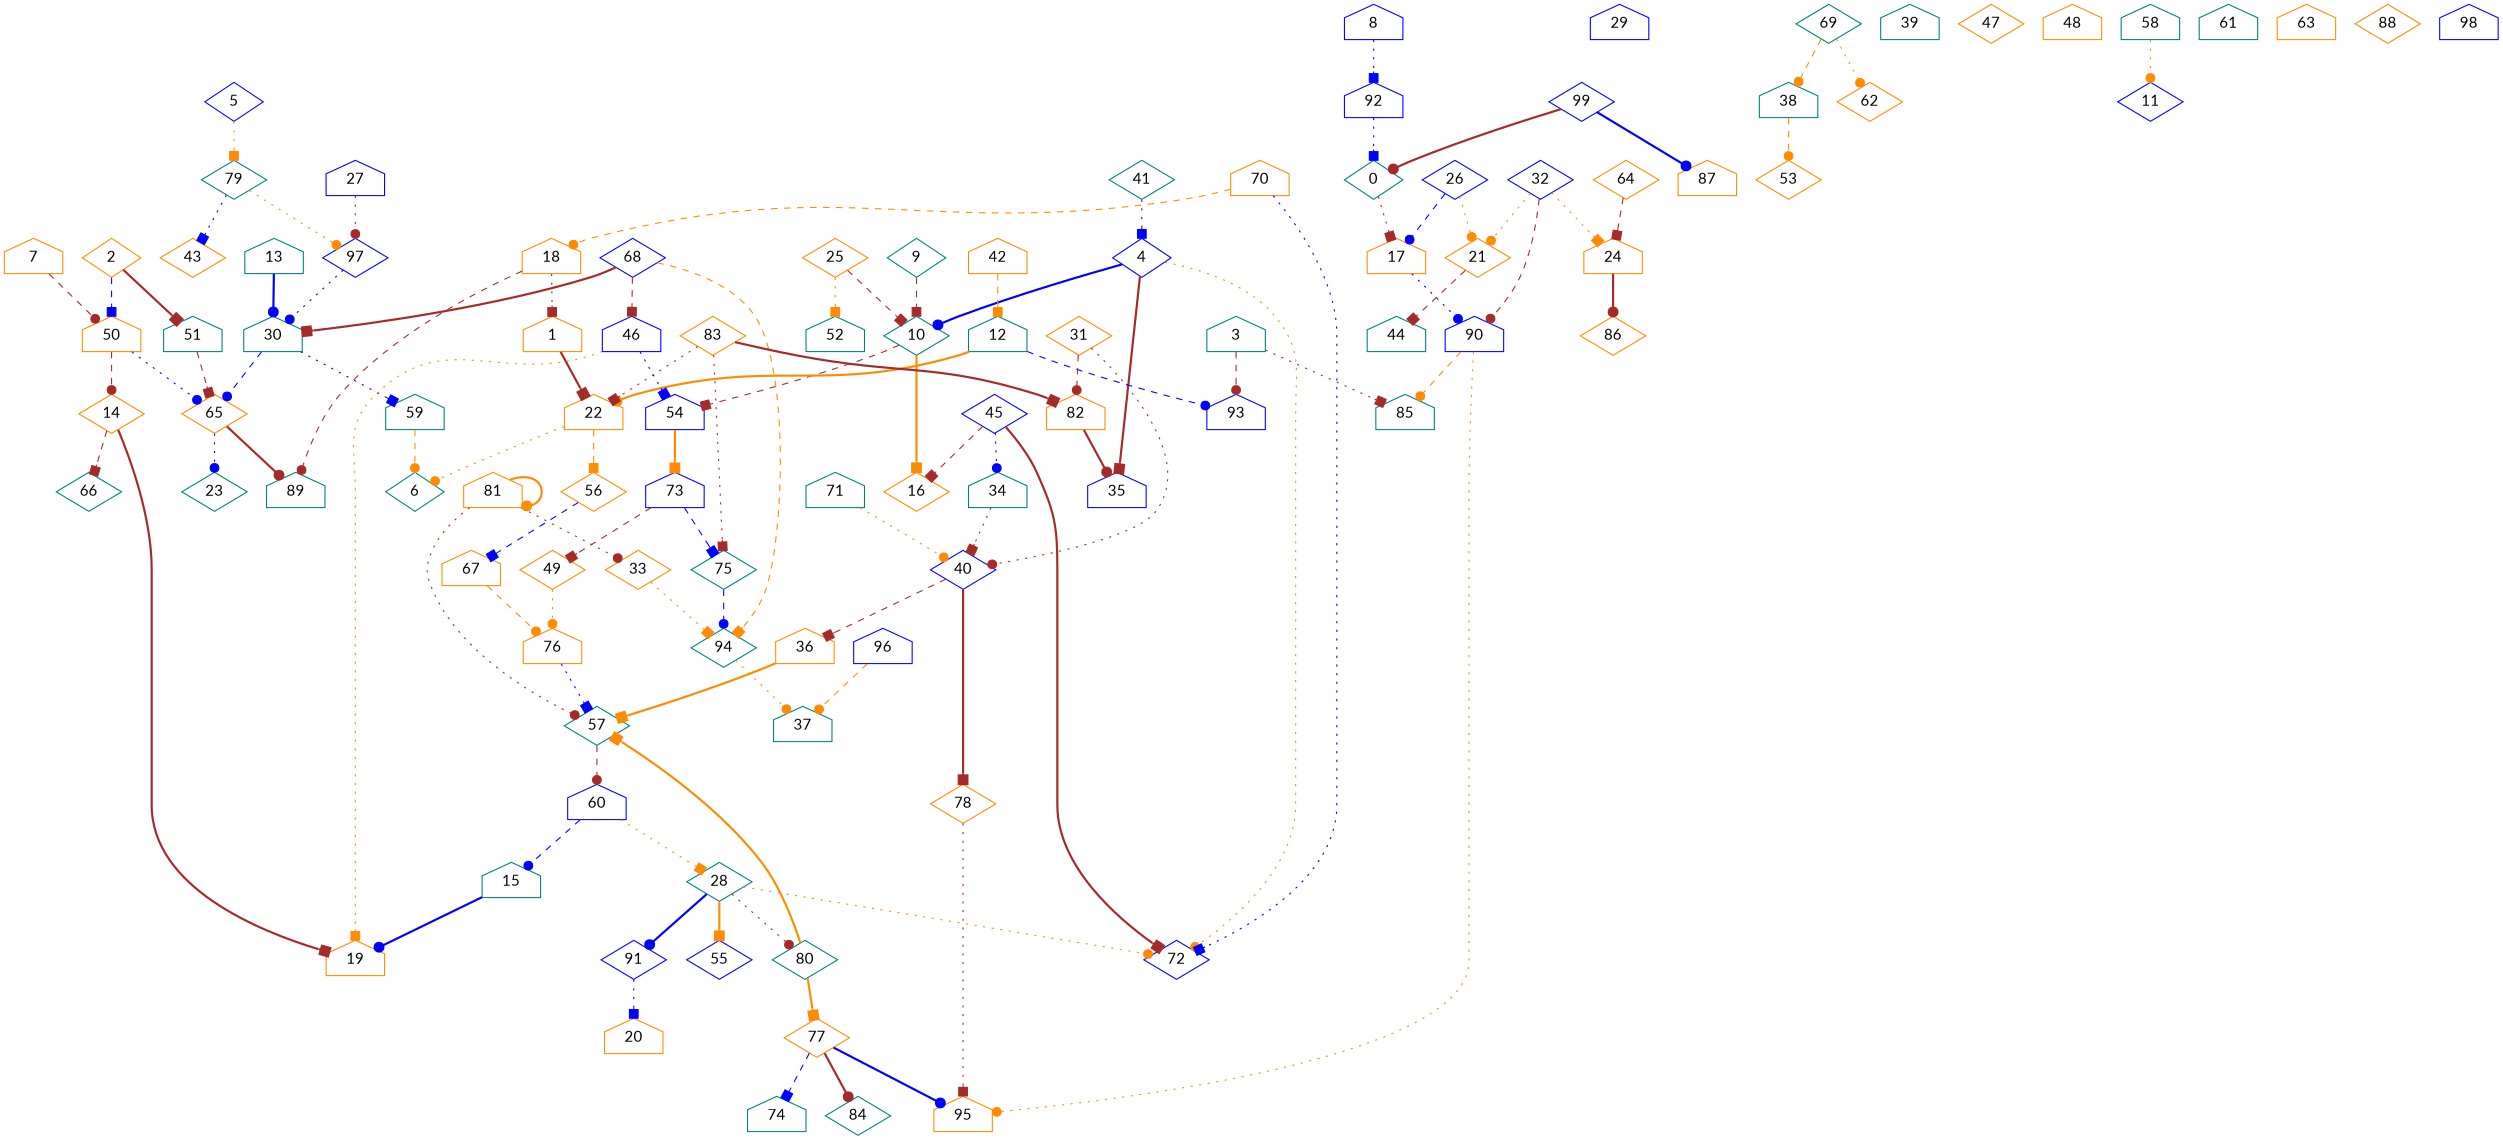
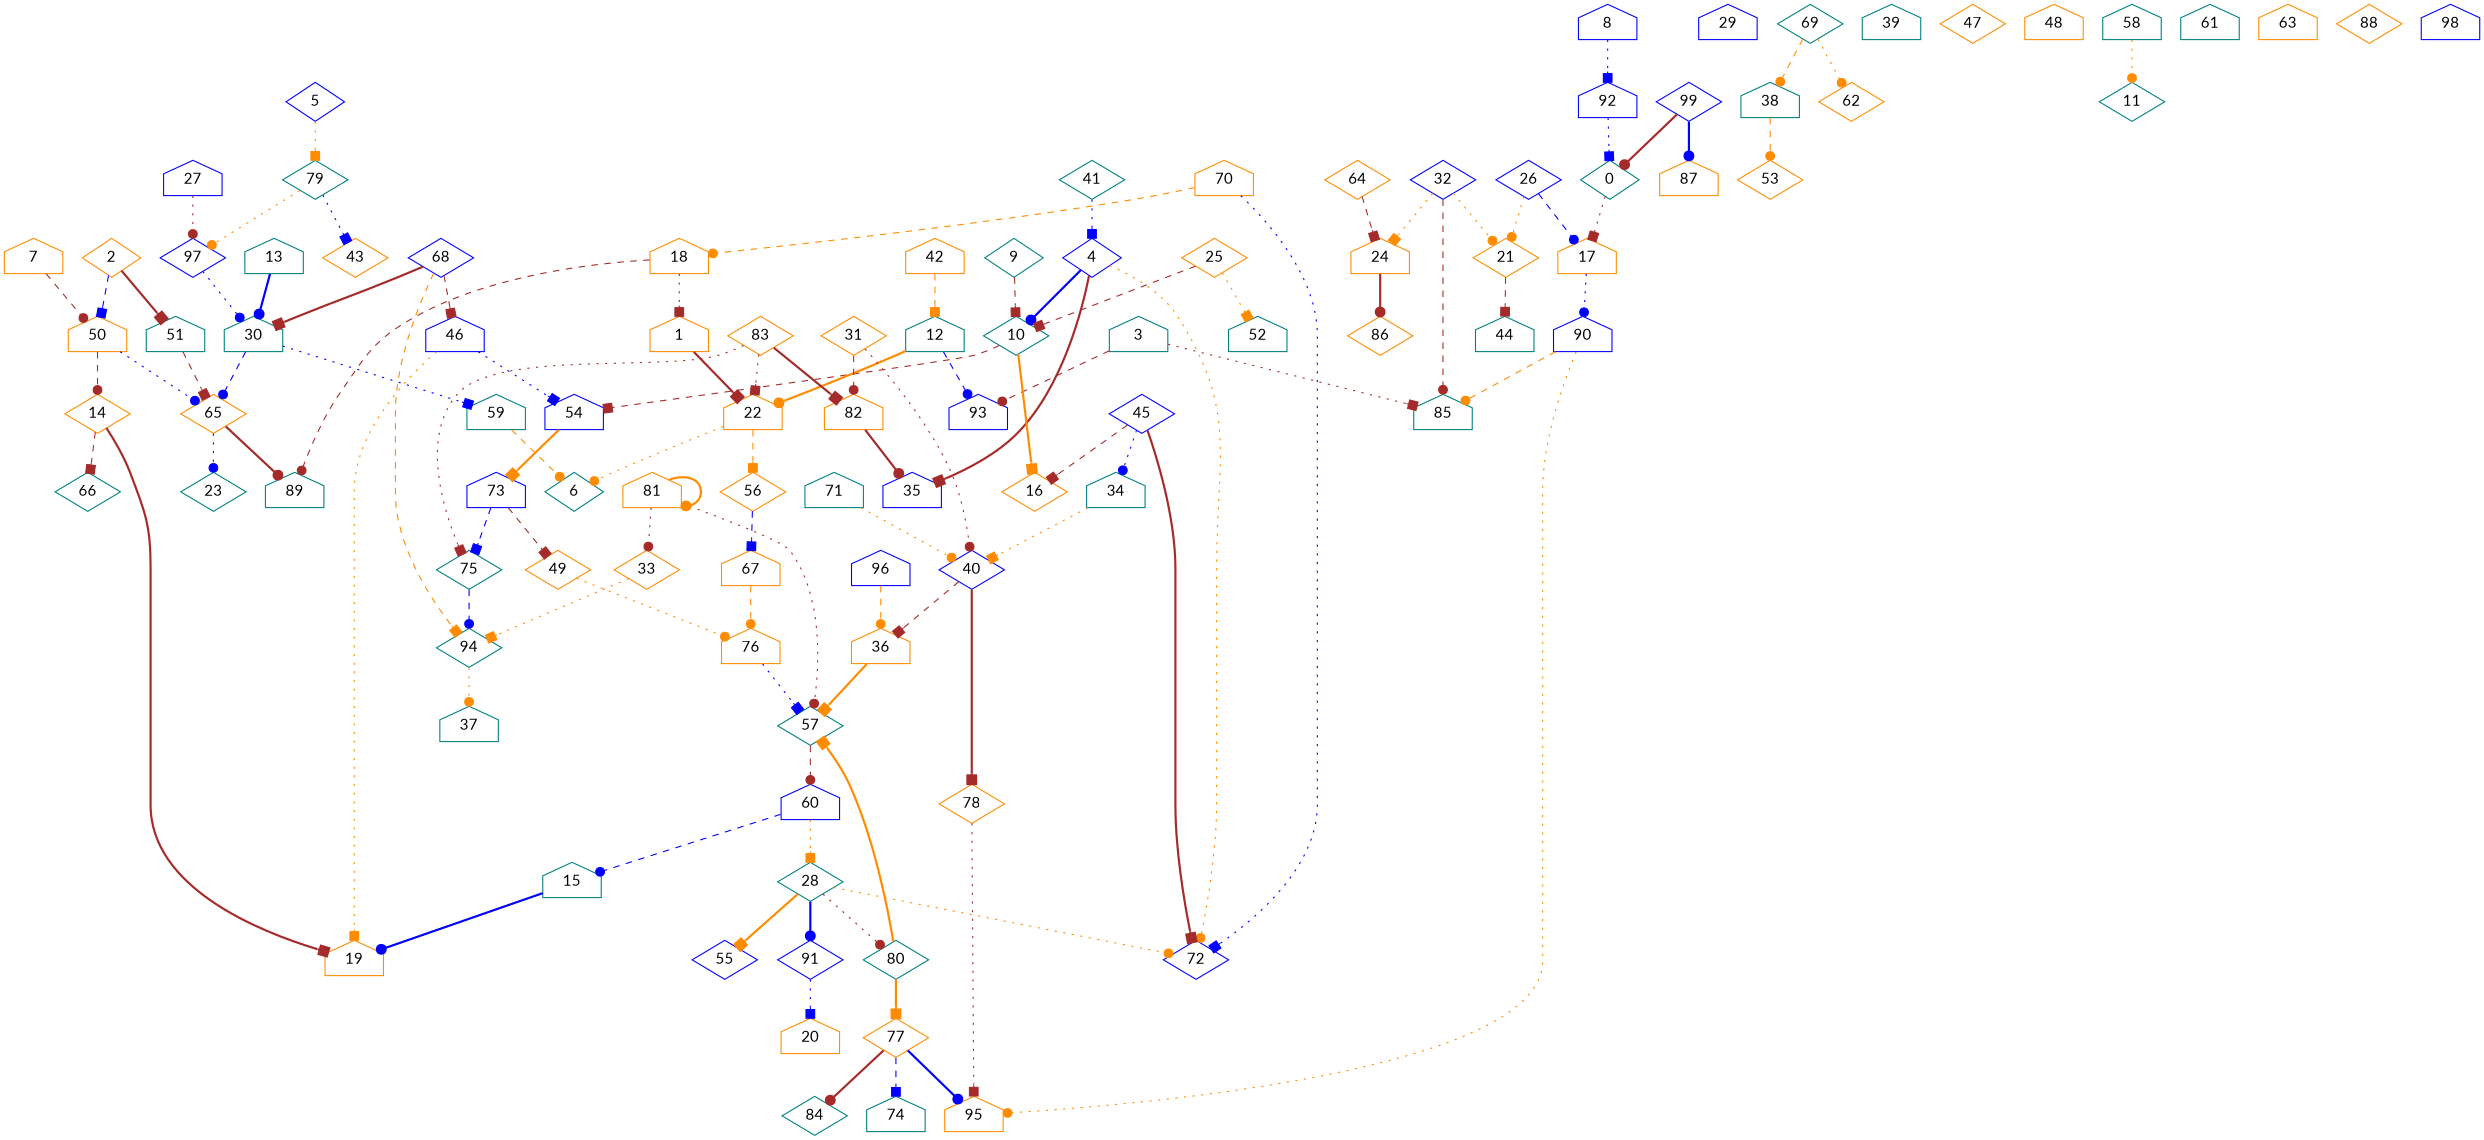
(2150, 102) -> (2132, 102)
(1526, 261) -> (1443, 292)
(983, 526) -> (1043, 531)
(845, 685) -> (881, 603)
